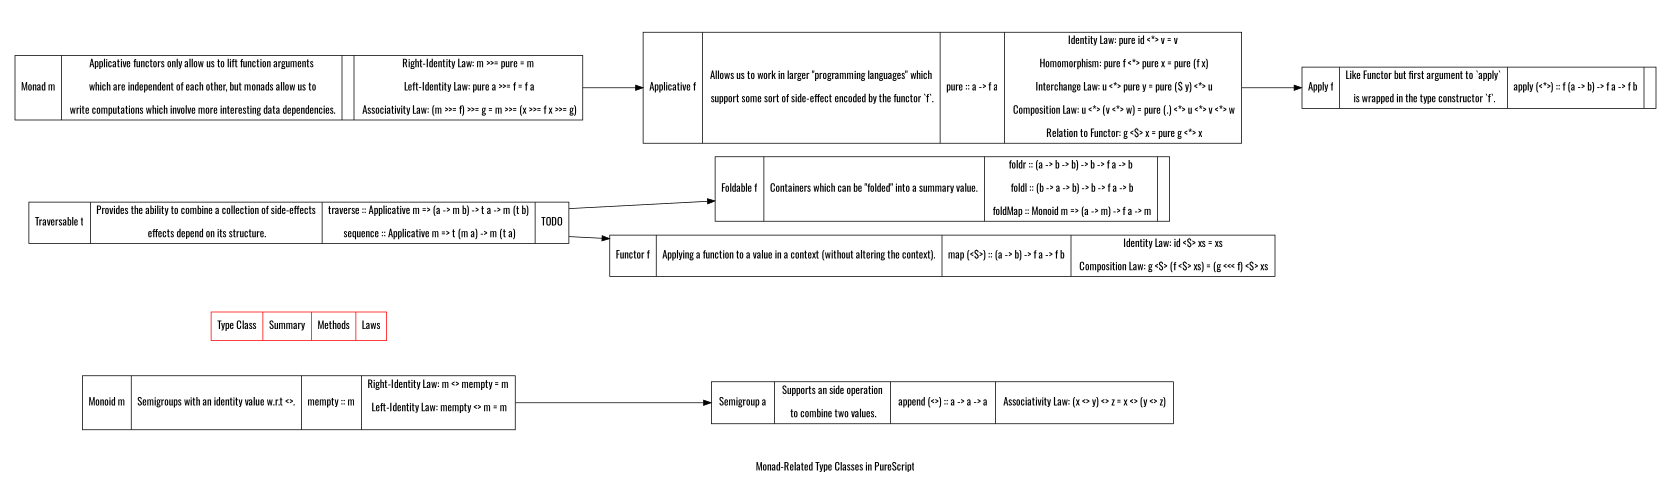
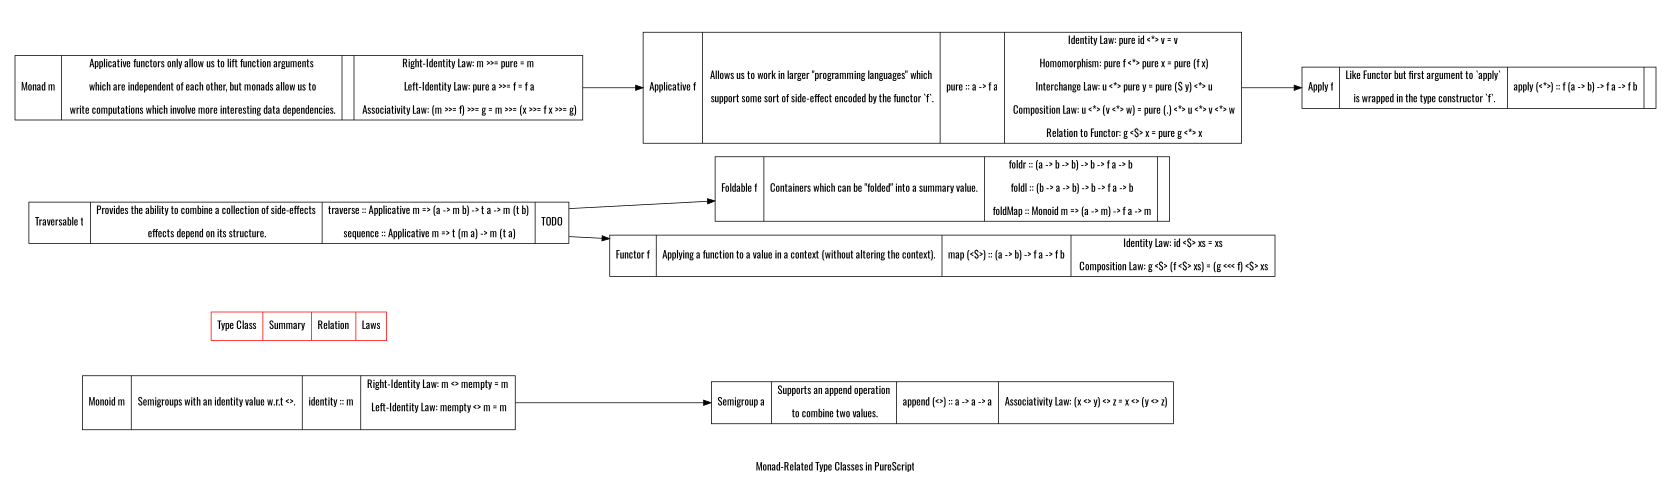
(334, 326) -> (334, 326)
(832, 391) -> (834, 391)
(332, 402) -> (332, 402)
